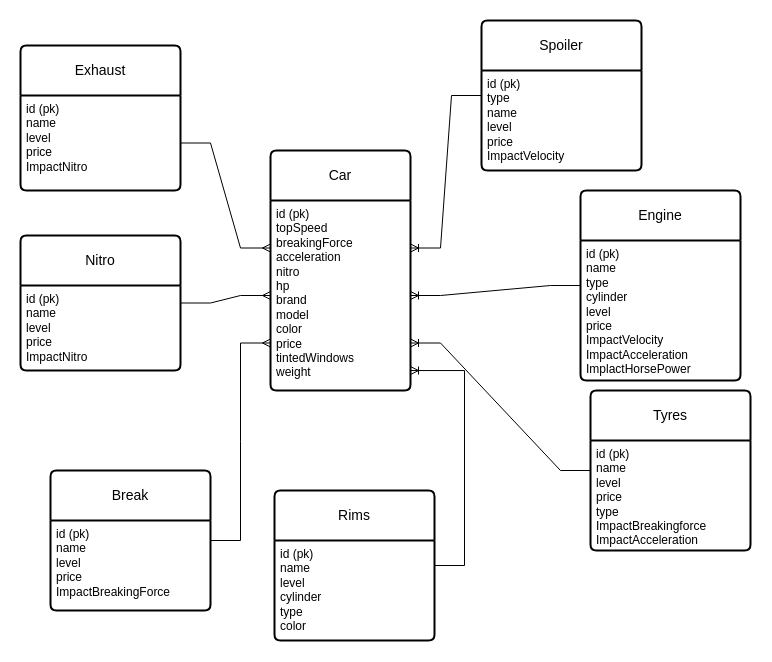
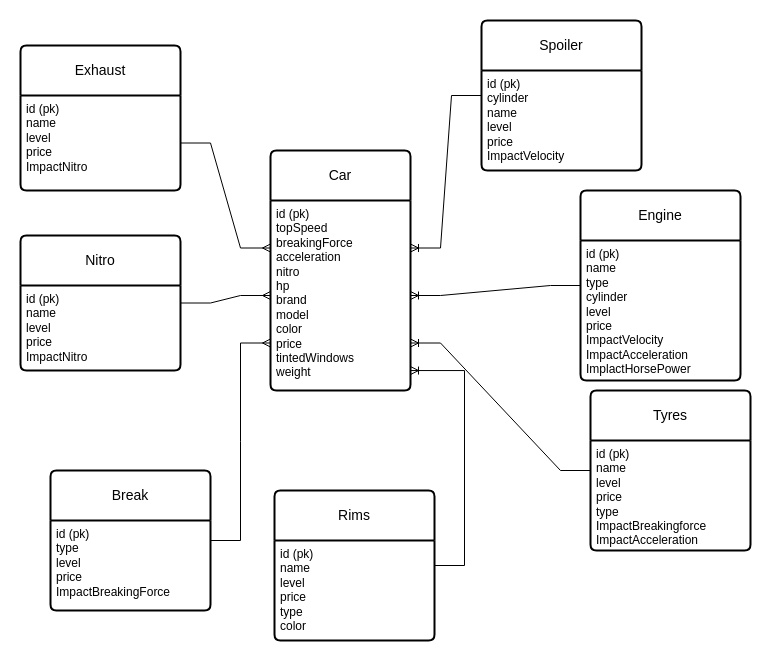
(531, 121) -> (531, 121)
(119, 564) -> (119, 564)
(304, 591) -> (301, 591)
